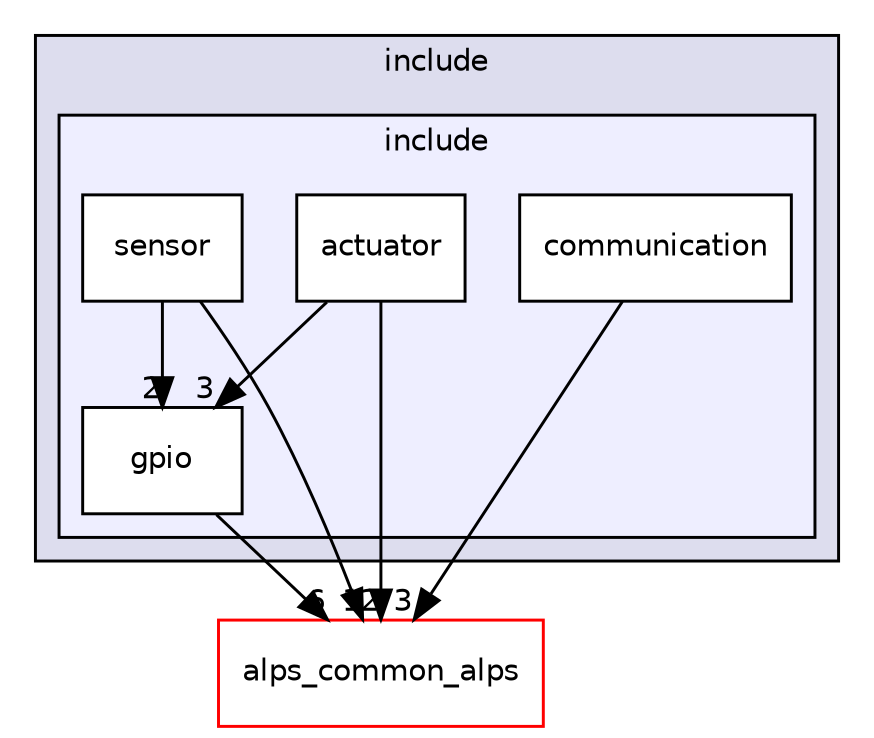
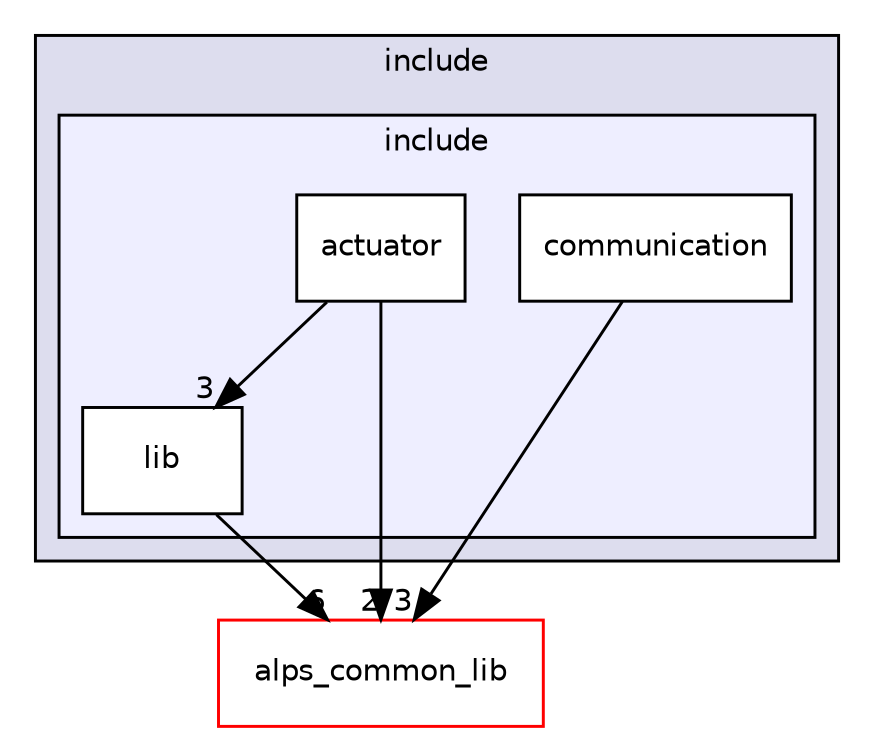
(162, 248) -> none
(162, 461) -> (162, 461)
(381, 673) -> (381, 673)
